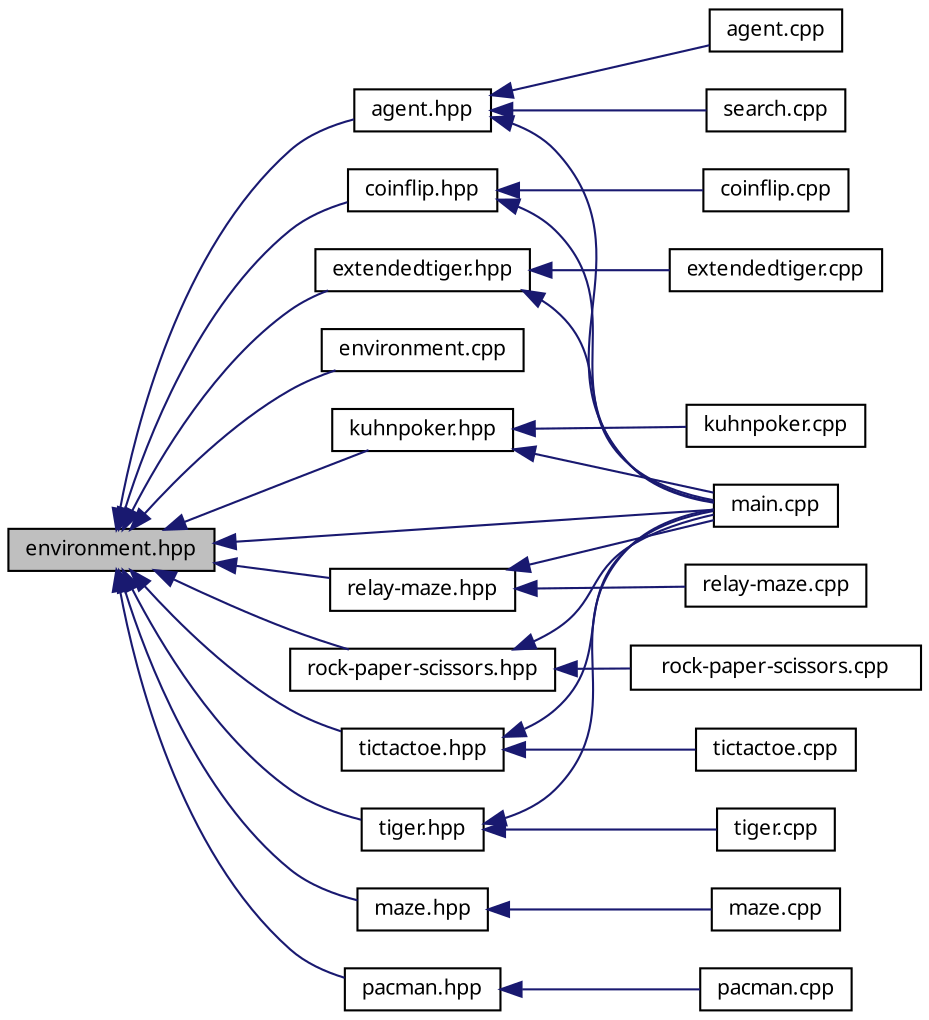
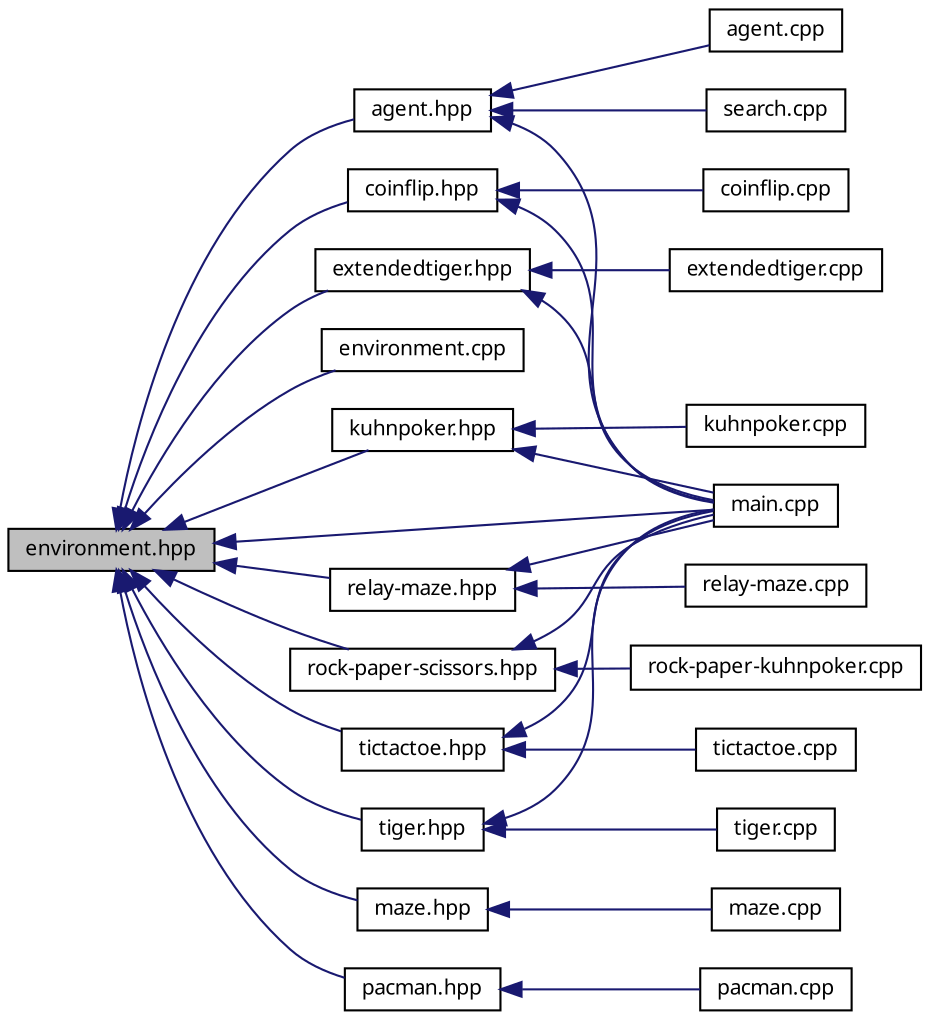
(776, 668) -> (776, 668)
